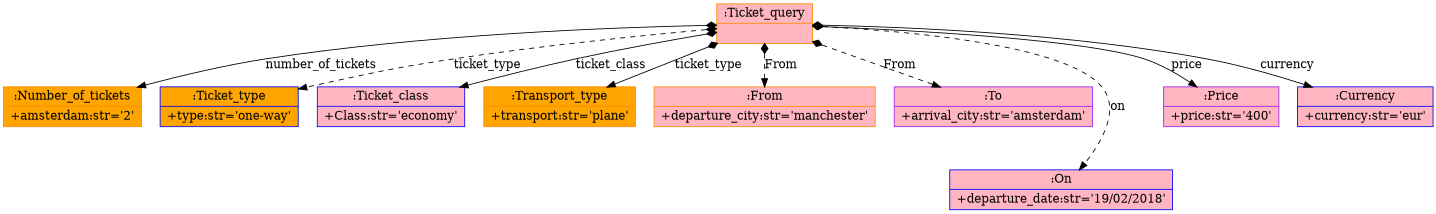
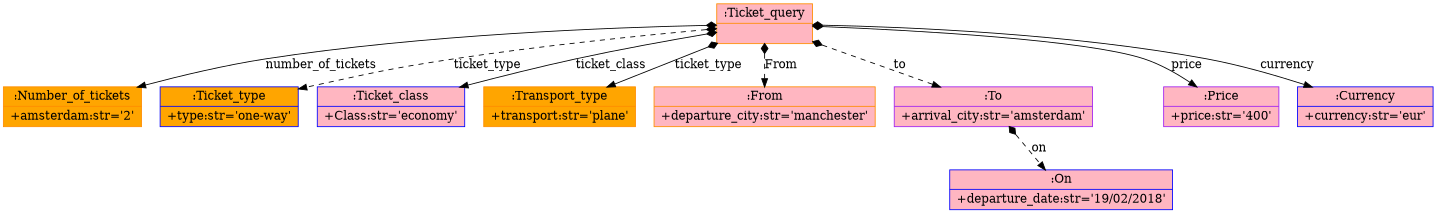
(1009, 48) -> (1028, 149)
(900, 65) -> (900, 65)
